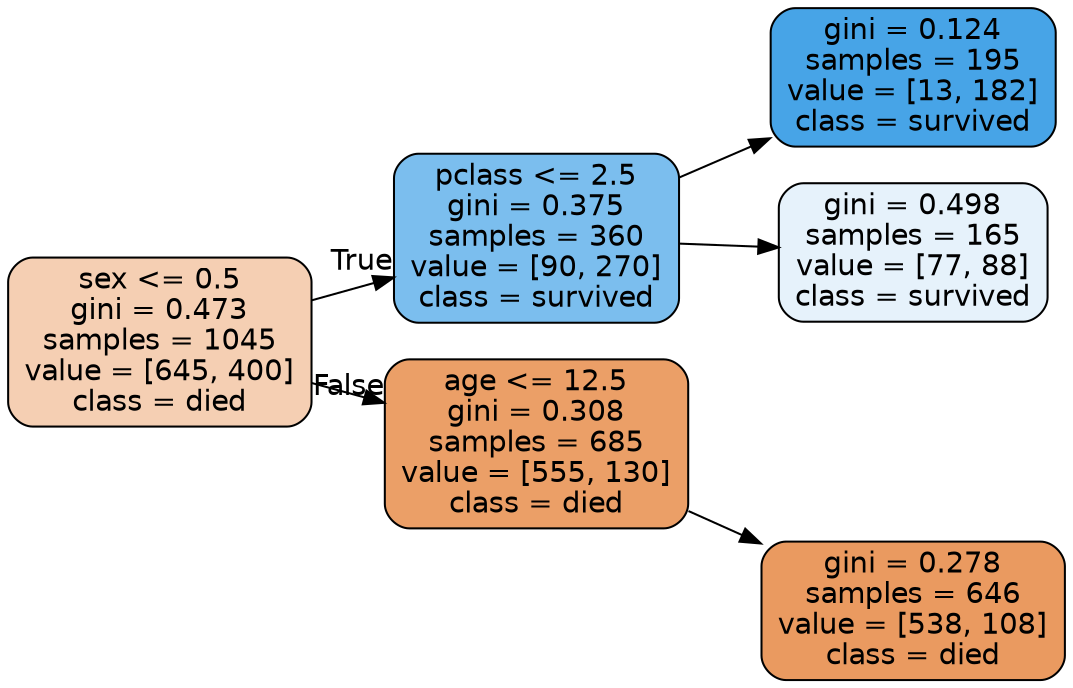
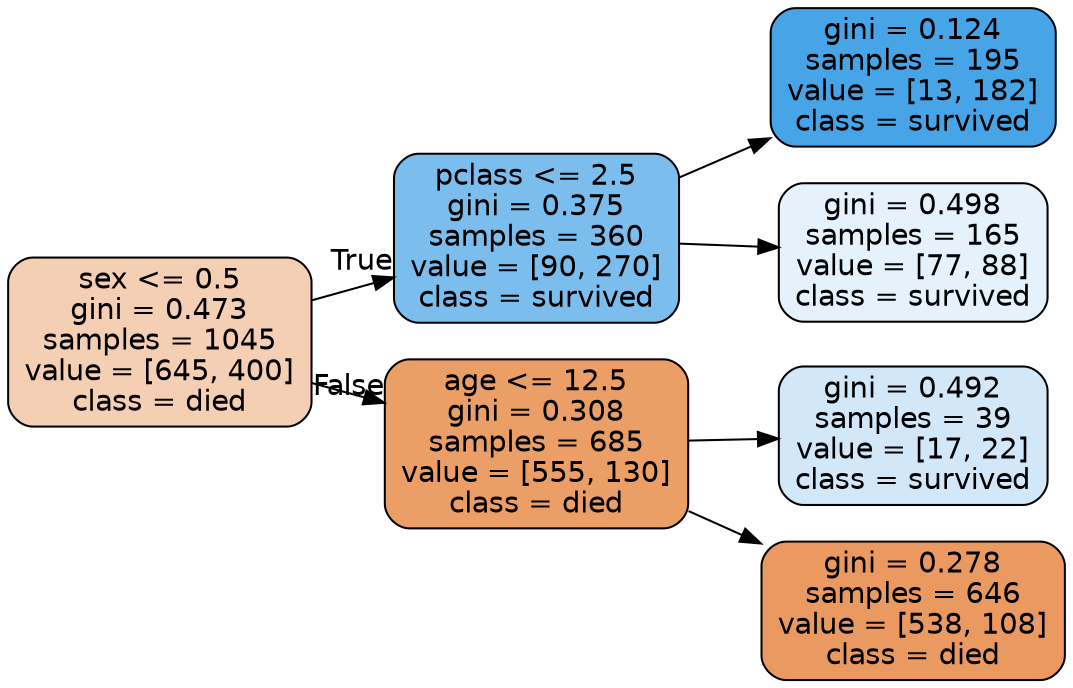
none -> (913, 436)
